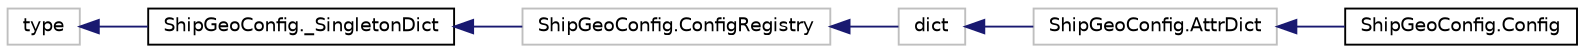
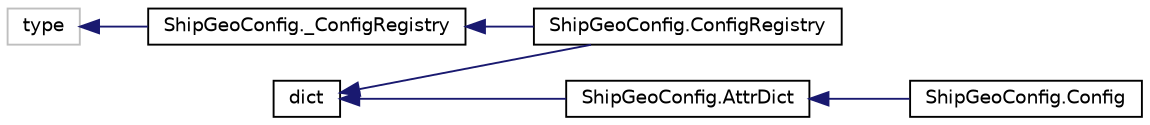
(301, 27) -> (307, 27)
(676, 27) -> (688, 27)
(874, 27) -> (475, 67)
(932, 27) -> (307, 99)
(1155, 27) -> (688, 99)
